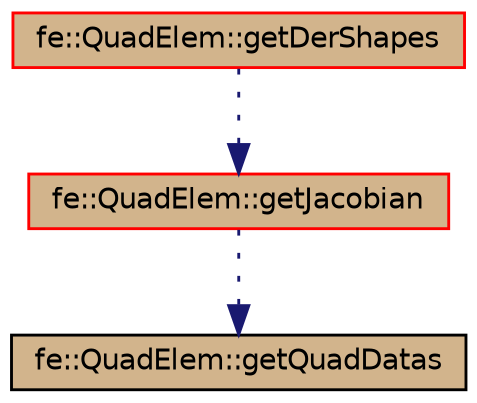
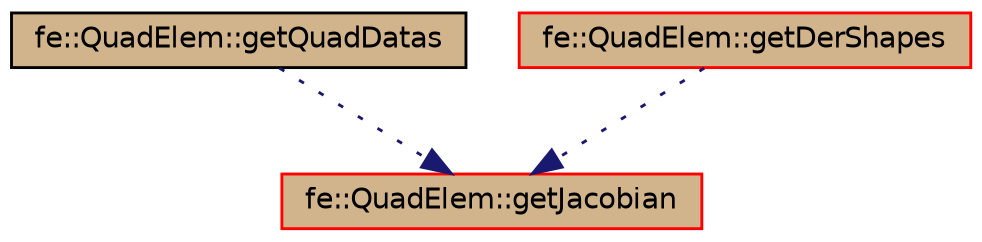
(239, 267) -> (353, 113)
